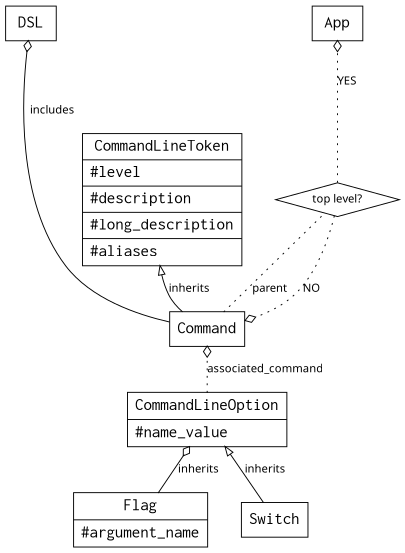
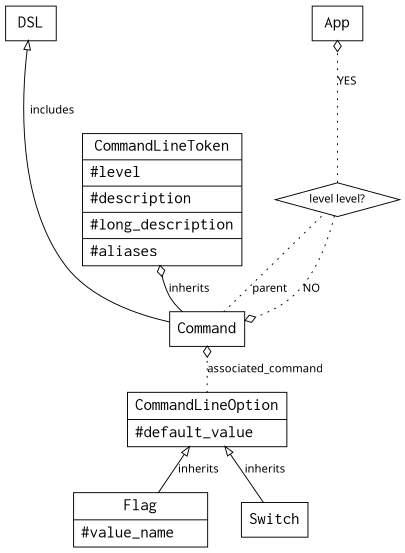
(338, 200) -> (338, 200)
(42, 220) -> (42, 220)
(169, 295) -> (169, 295)
(186, 432) -> (199, 432)
(171, 474) -> (171, 474)
(141, 532) -> (128, 532)
